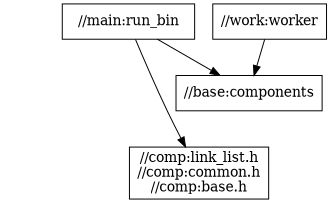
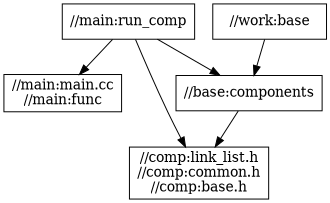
(128, 22) -> (128, 22)
(270, 22) -> (270, 22)
none -> (63, 93)
none -> (229, 125)
